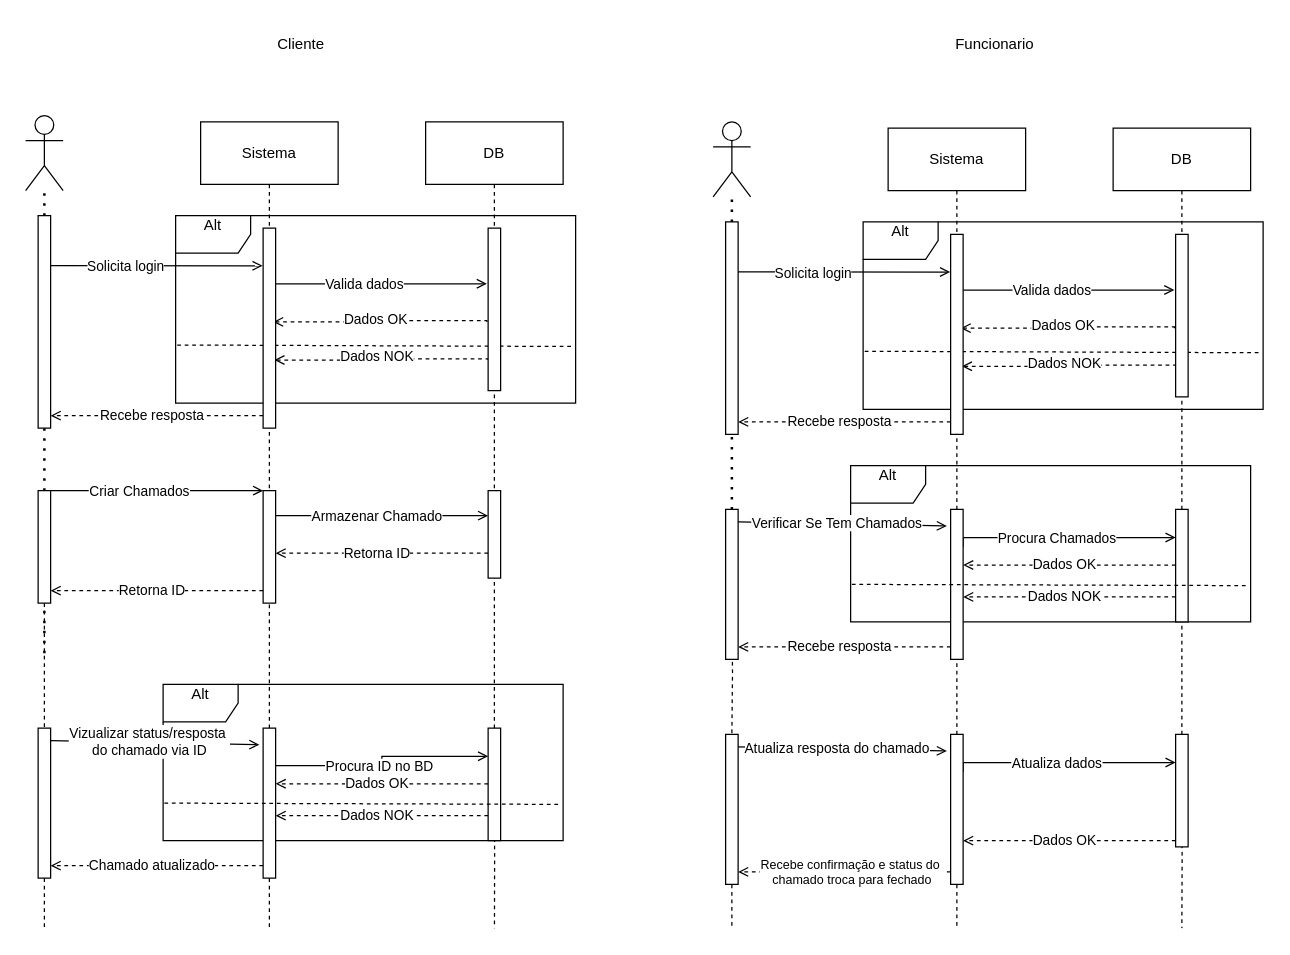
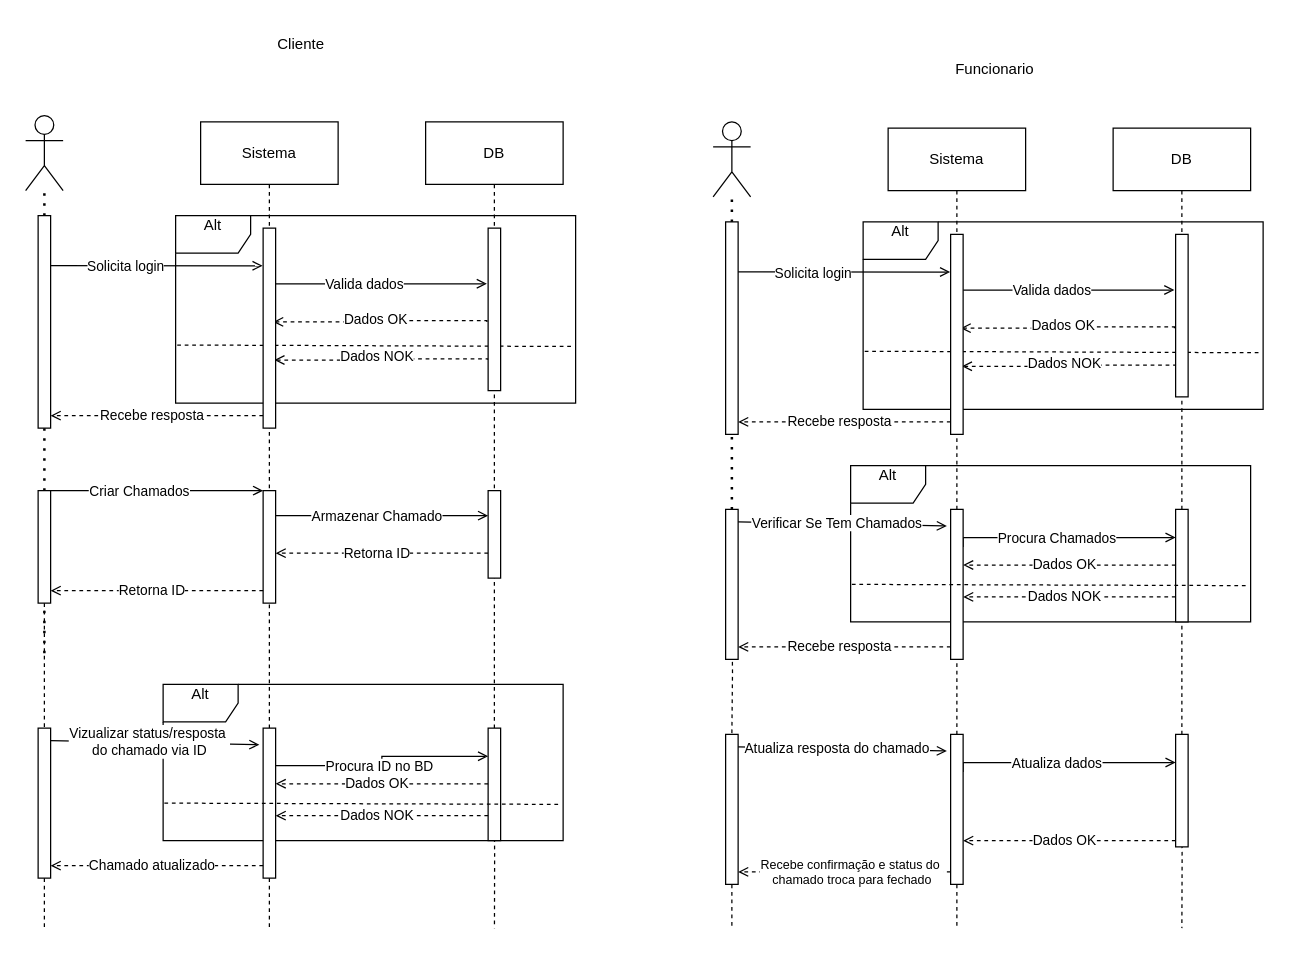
(994, 44) -> (994, 69)
